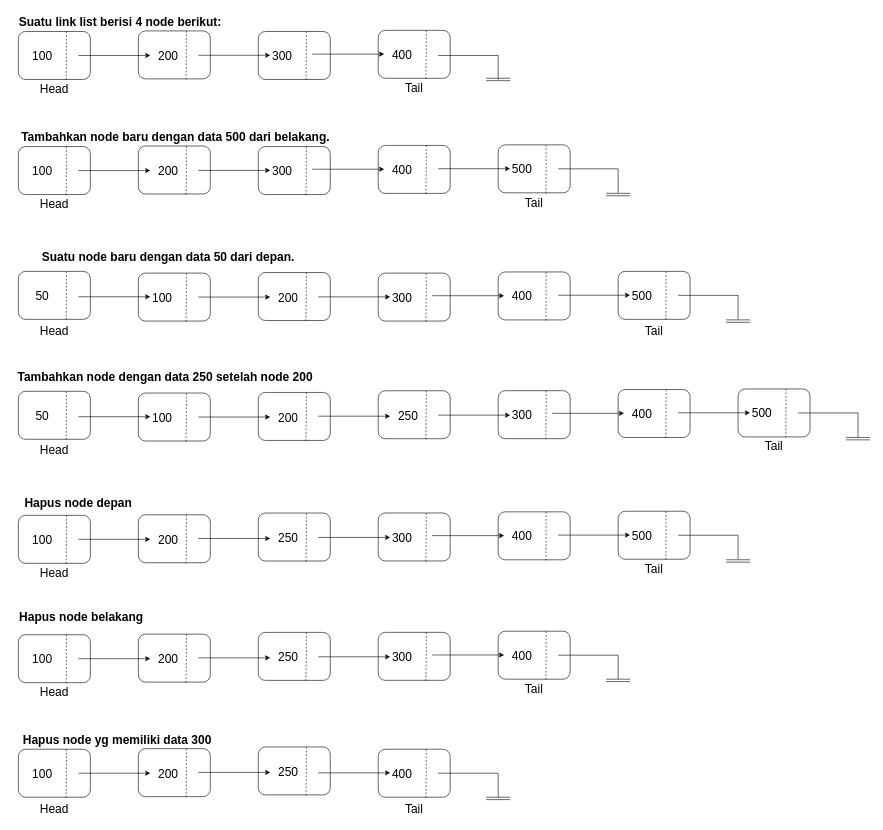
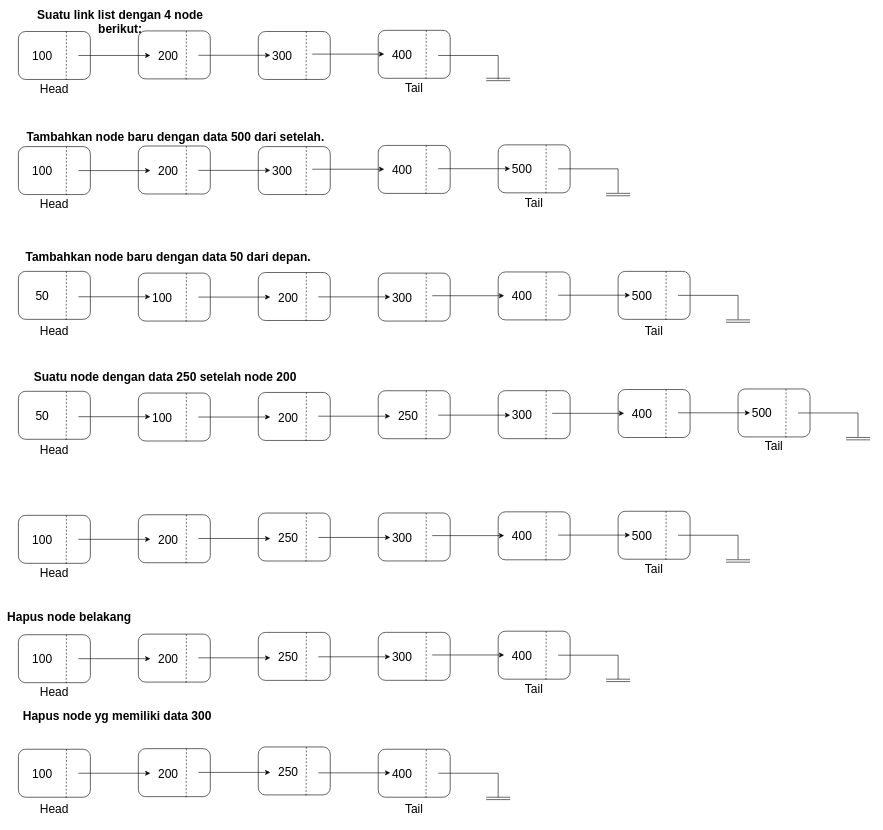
(120, 21) -> (120, 21)
(177, 137) -> (177, 137)
(168, 257) -> (168, 257)
(165, 377) -> (165, 377)
(78, 503) -> none
(81, 617) -> (69, 617)
(117, 740) -> (117, 716)
